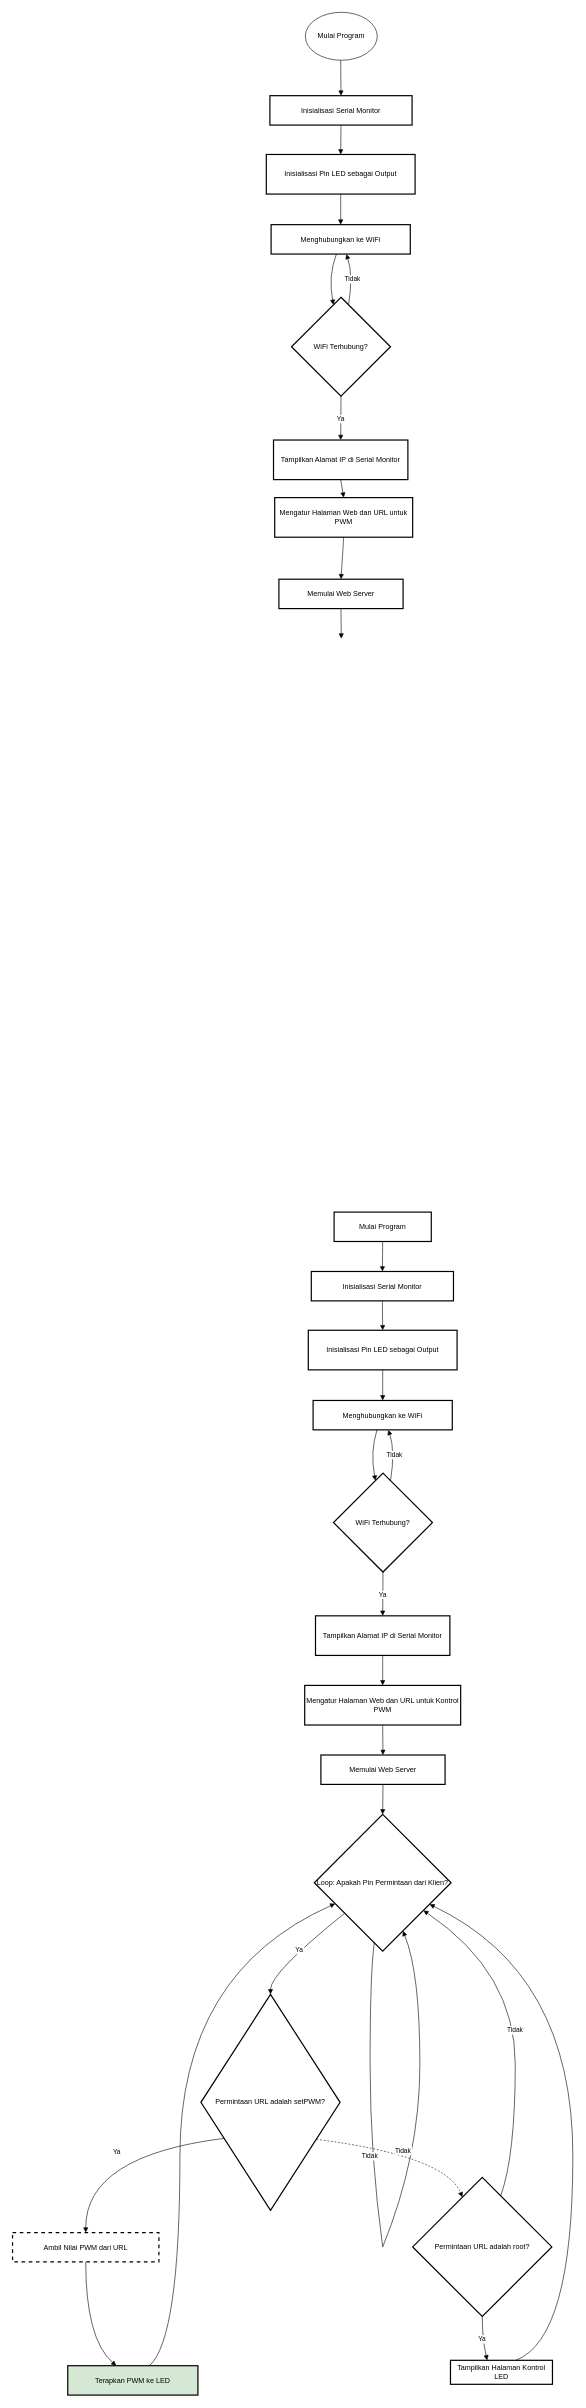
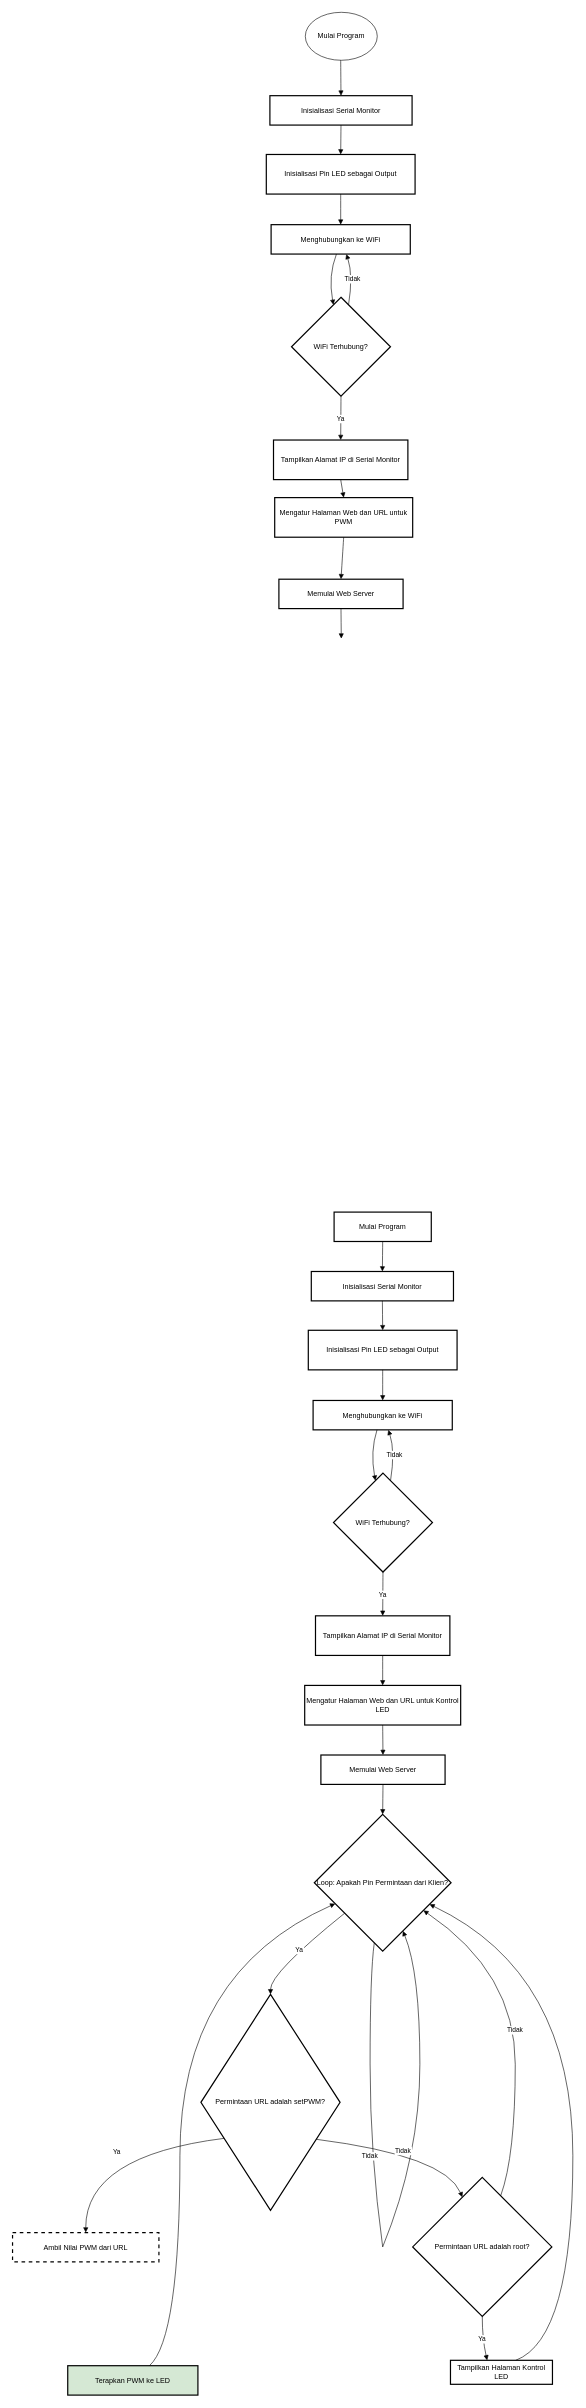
(383, 1706) -> (383, 1706)
(393, 2154) -> (393, 2154)
(92, 2326) -> none
